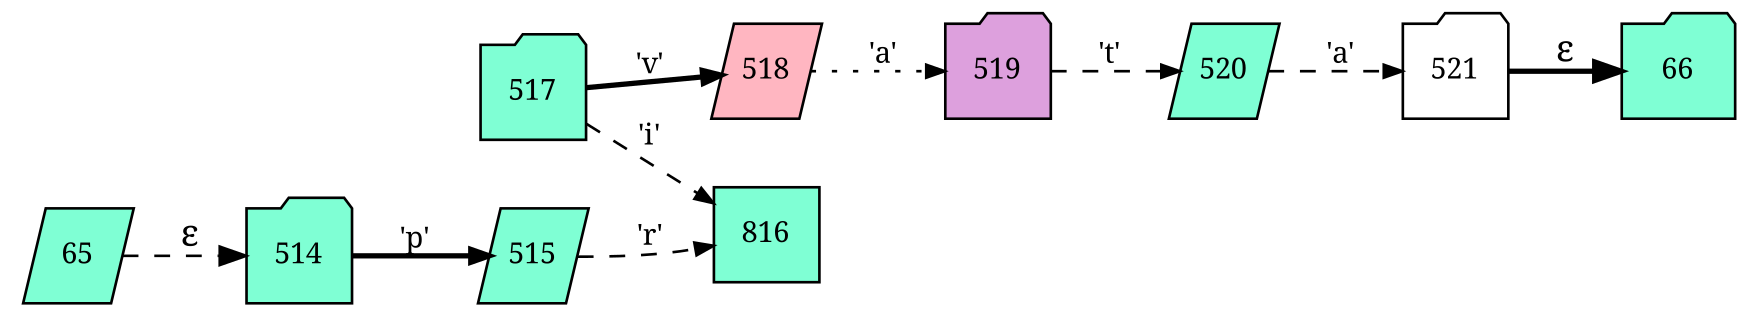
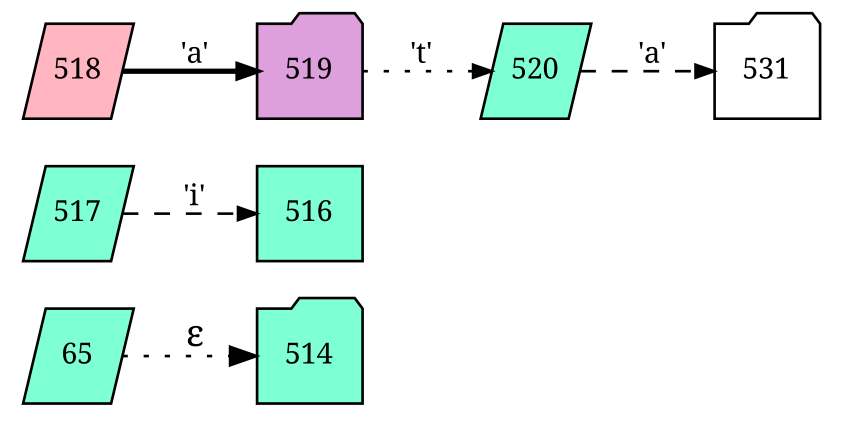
(868, 71) -> (180, 71)
(1106, 71) -> (417, 71)
(1456, 71) -> (767, 71)
(1678, 71) -> none
(644, 82) -> none
(533, 92) -> (78, 214)
(767, 235) -> (310, 214)
(171, 256) -> (176, 356)
(533, 256) -> none
